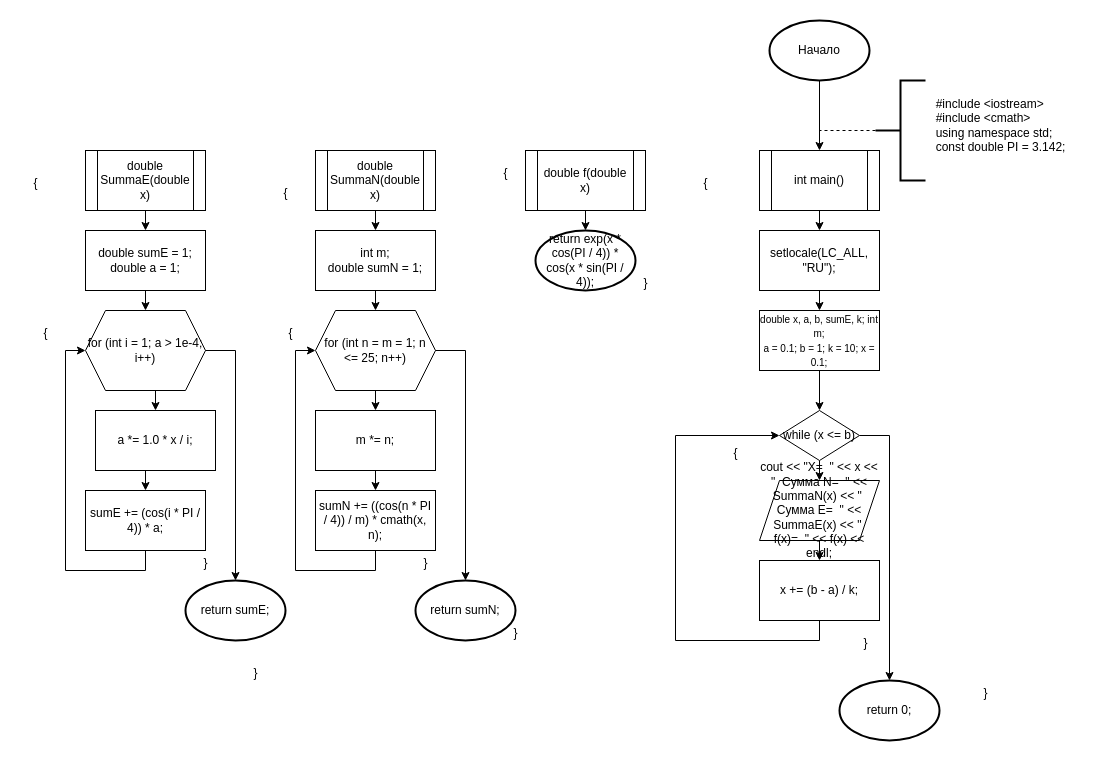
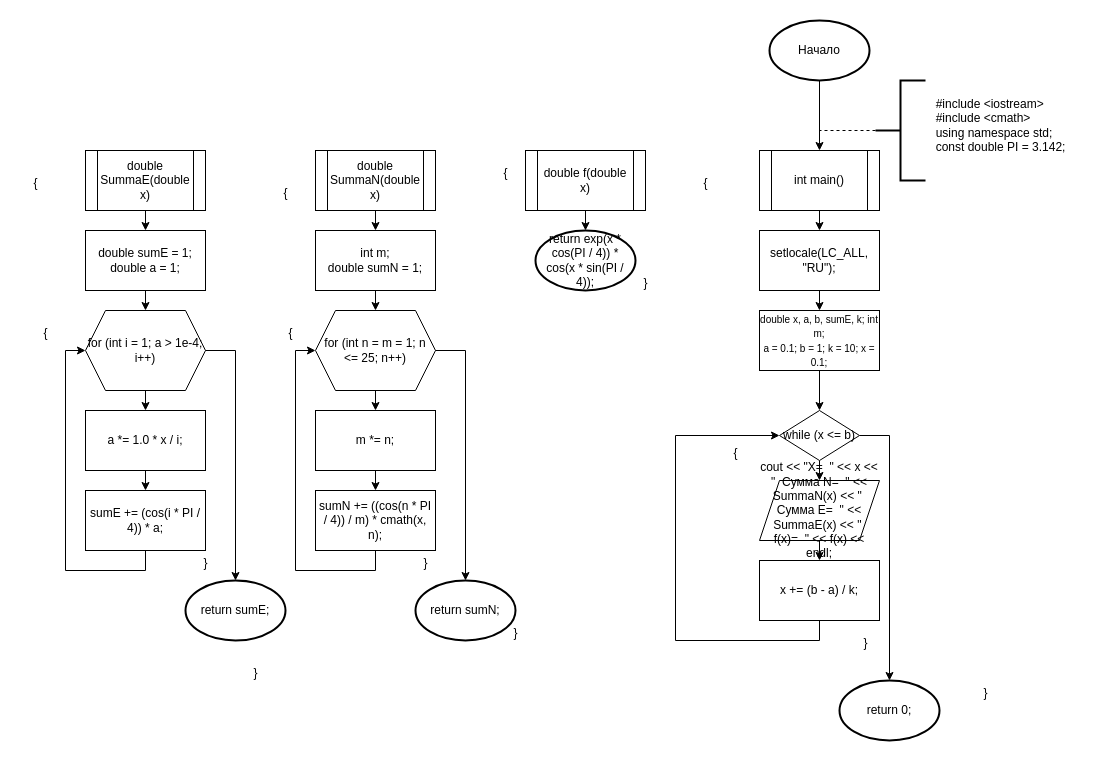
(156, 441) -> (146, 441)
